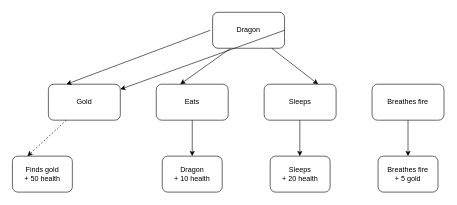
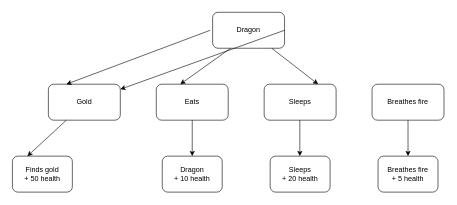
(49, 137) -> (49, 137)
(408, 174) -> (408, 174)
